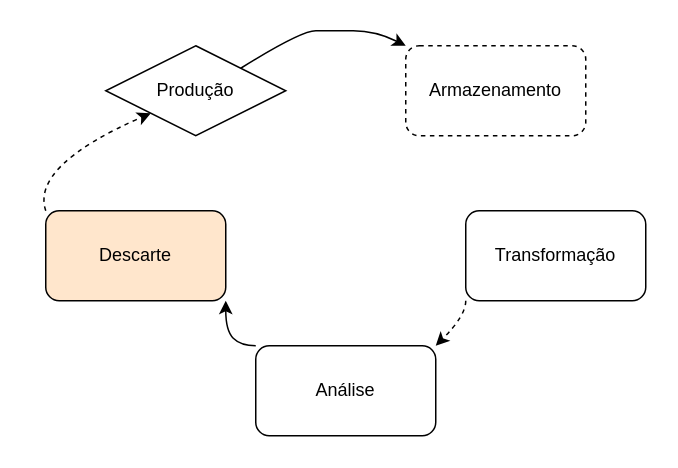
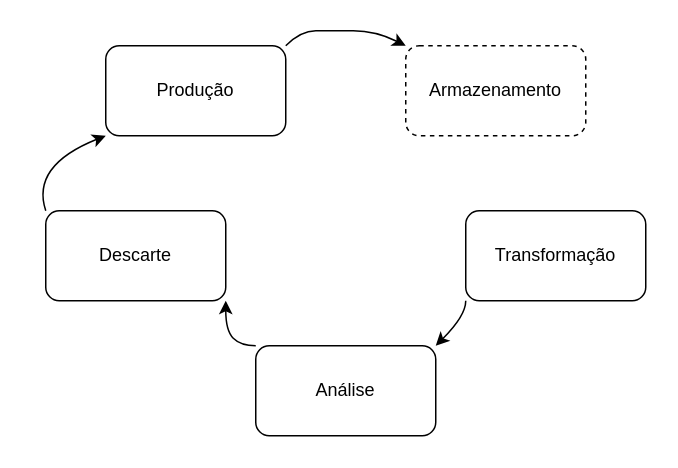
(196, 91) -> (196, 91)
(81, 150) -> (57, 163)
(136, 256) -> (136, 256)
(457, 323) -> (457, 323)
